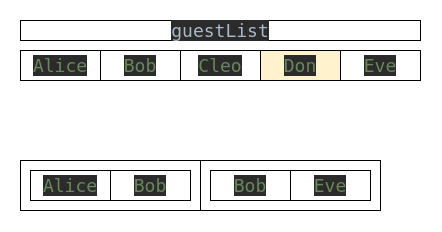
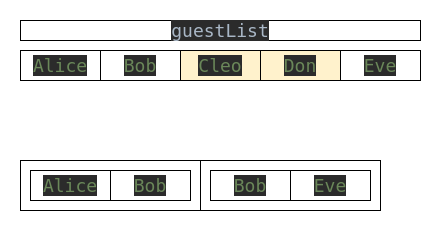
(221, 66) -> (221, 66)
